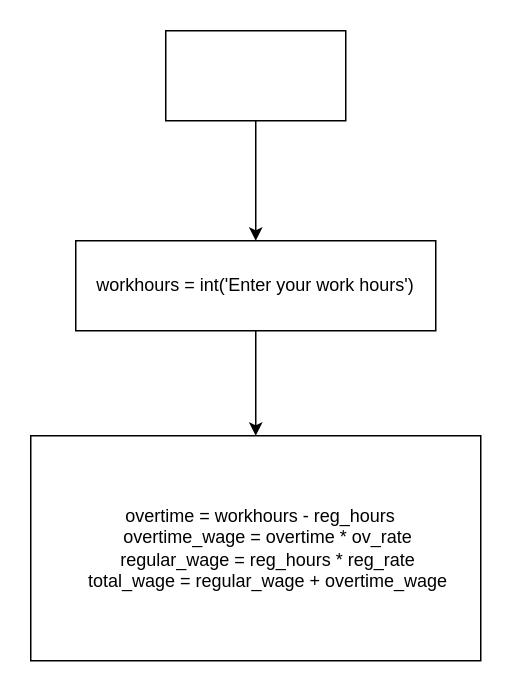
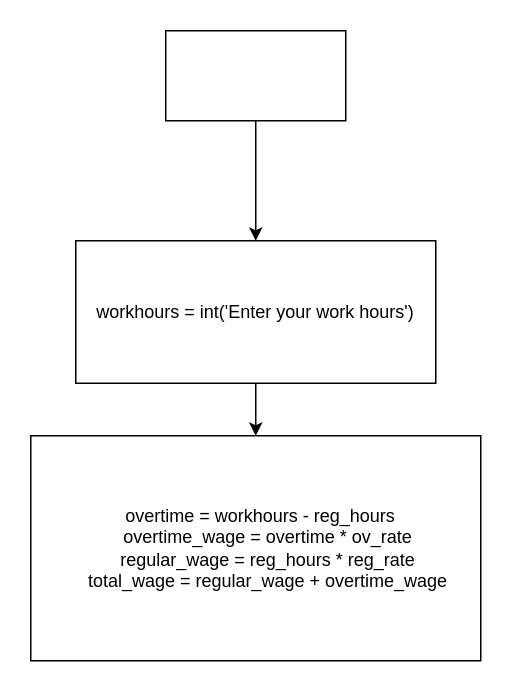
(256, 286) -> (256, 312)
